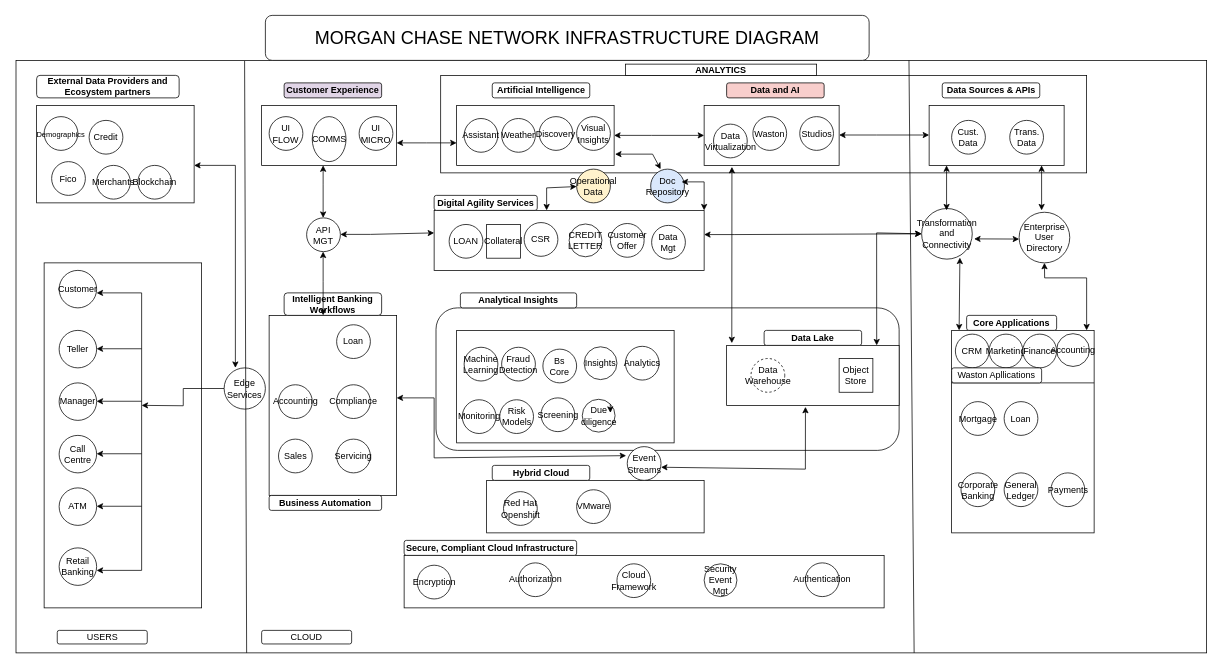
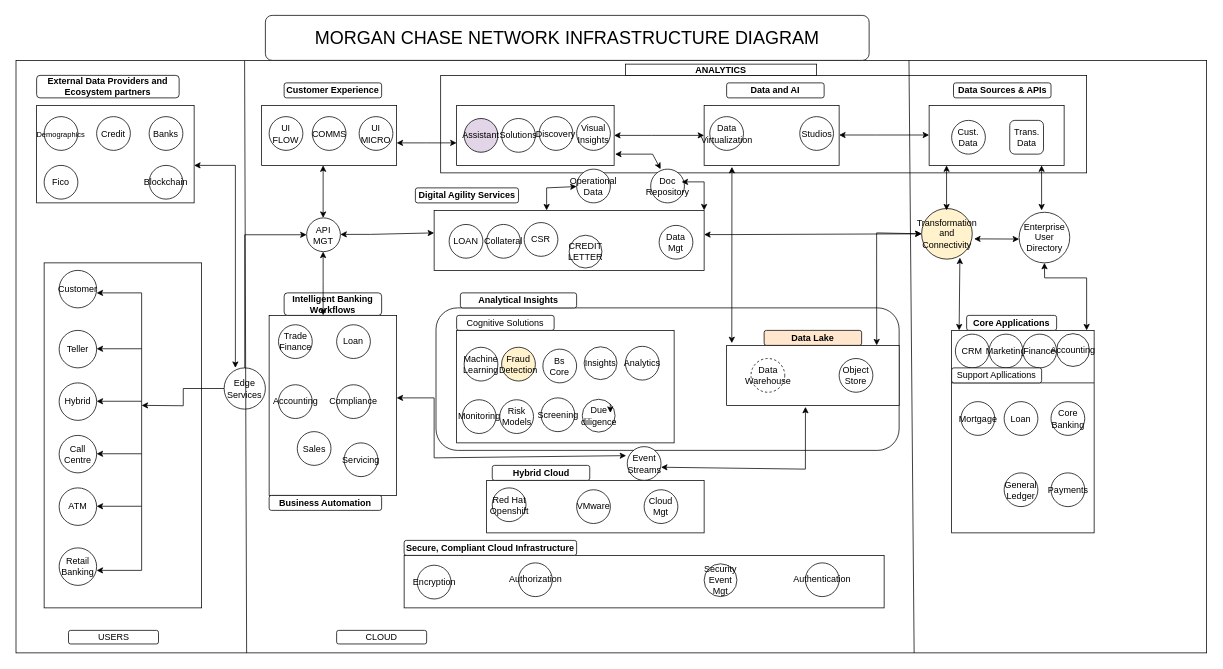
(333, 90) -> (333, 90)
(541, 90) -> none
(775, 90) -> (775, 90)
(991, 90) -> (1002, 90)
none -> (166, 134)
(770, 134) -> none
(481, 135) -> (481, 135)
(518, 135) -> (518, 135)
(106, 137) -> (113, 134)
(1026, 137) -> (1026, 137)
(329, 139) -> (329, 134)
(730, 141) -> (726, 134)
(68, 179) -> (61, 182)
(113, 182) -> none
(155, 182) -> (166, 182)
(593, 186) -> (593, 186)
(667, 186) -> (667, 186)
(485, 203) -> (467, 195)
(947, 234) -> (947, 234)
none -> (274, 235)
(585, 240) -> (585, 252)
(627, 240) -> none
(503, 241) -> (503, 241)
(668, 242) -> (676, 242)
none -> (505, 323)
(813, 338) -> (813, 338)
none -> (295, 342)
(518, 364) -> (518, 364)
(856, 375) -> (856, 375)
(996, 375) -> (996, 375)
(78, 402) -> (78, 402)
none -> (1068, 419)
(295, 456) -> (314, 449)
(353, 456) -> (361, 460)
(978, 490) -> none
none -> (661, 507)
(520, 509) -> (509, 505)
(634, 581) -> none
(102, 637) -> (113, 637)
(306, 637) -> (381, 637)
